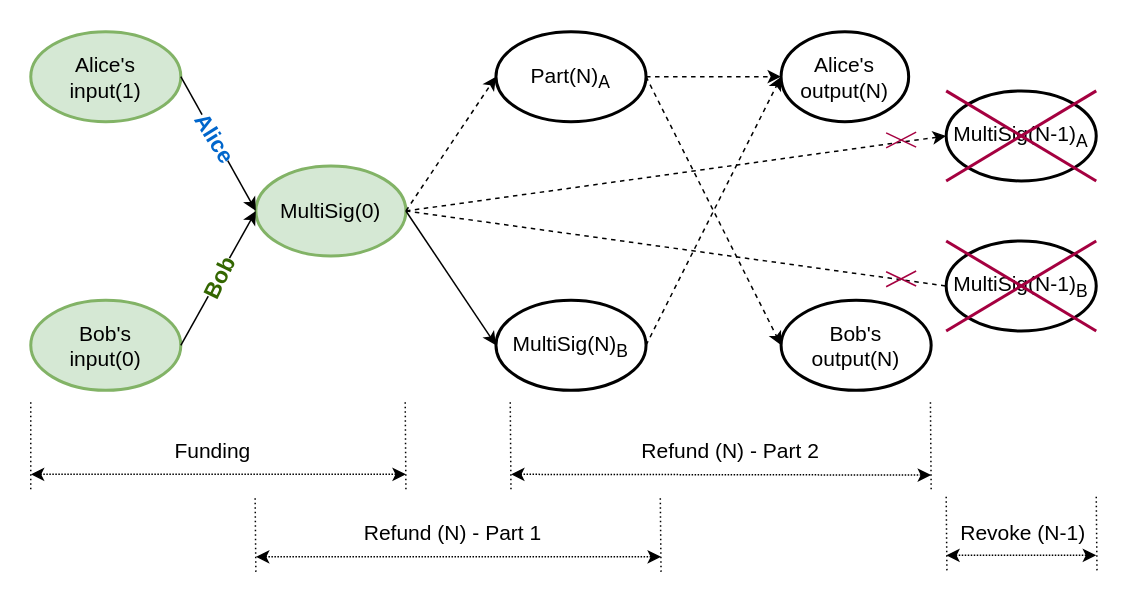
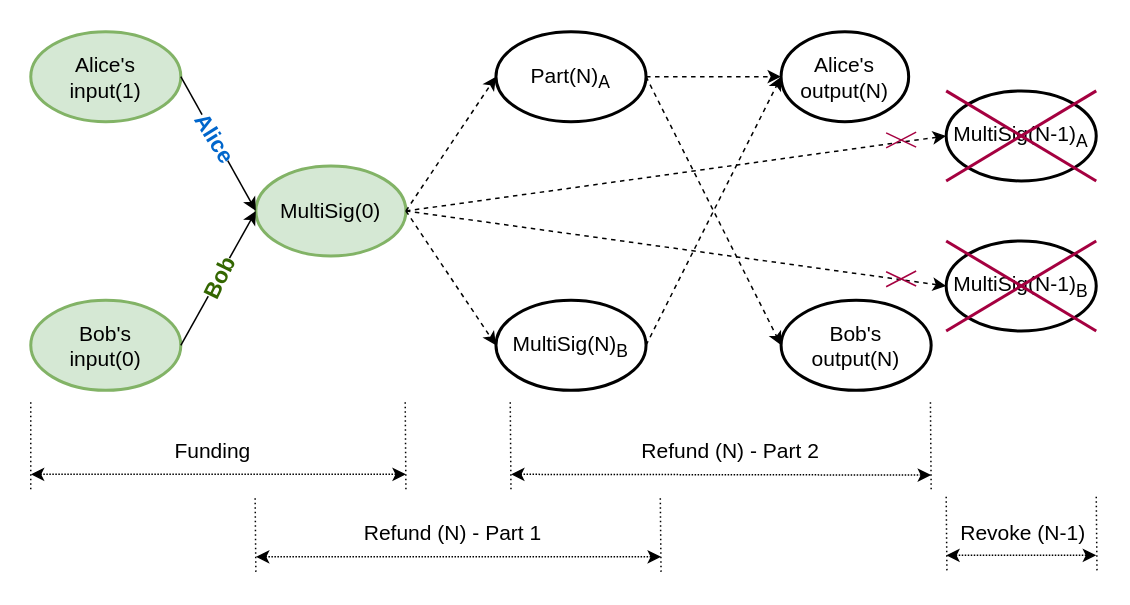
(449, 275) -> (449, 275)
(939, 285) -> (934, 284)
